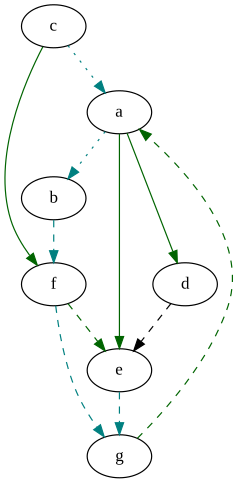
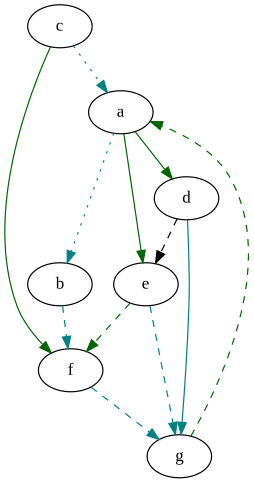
none -> (188, 321)
(83, 323) -> (112, 323)
